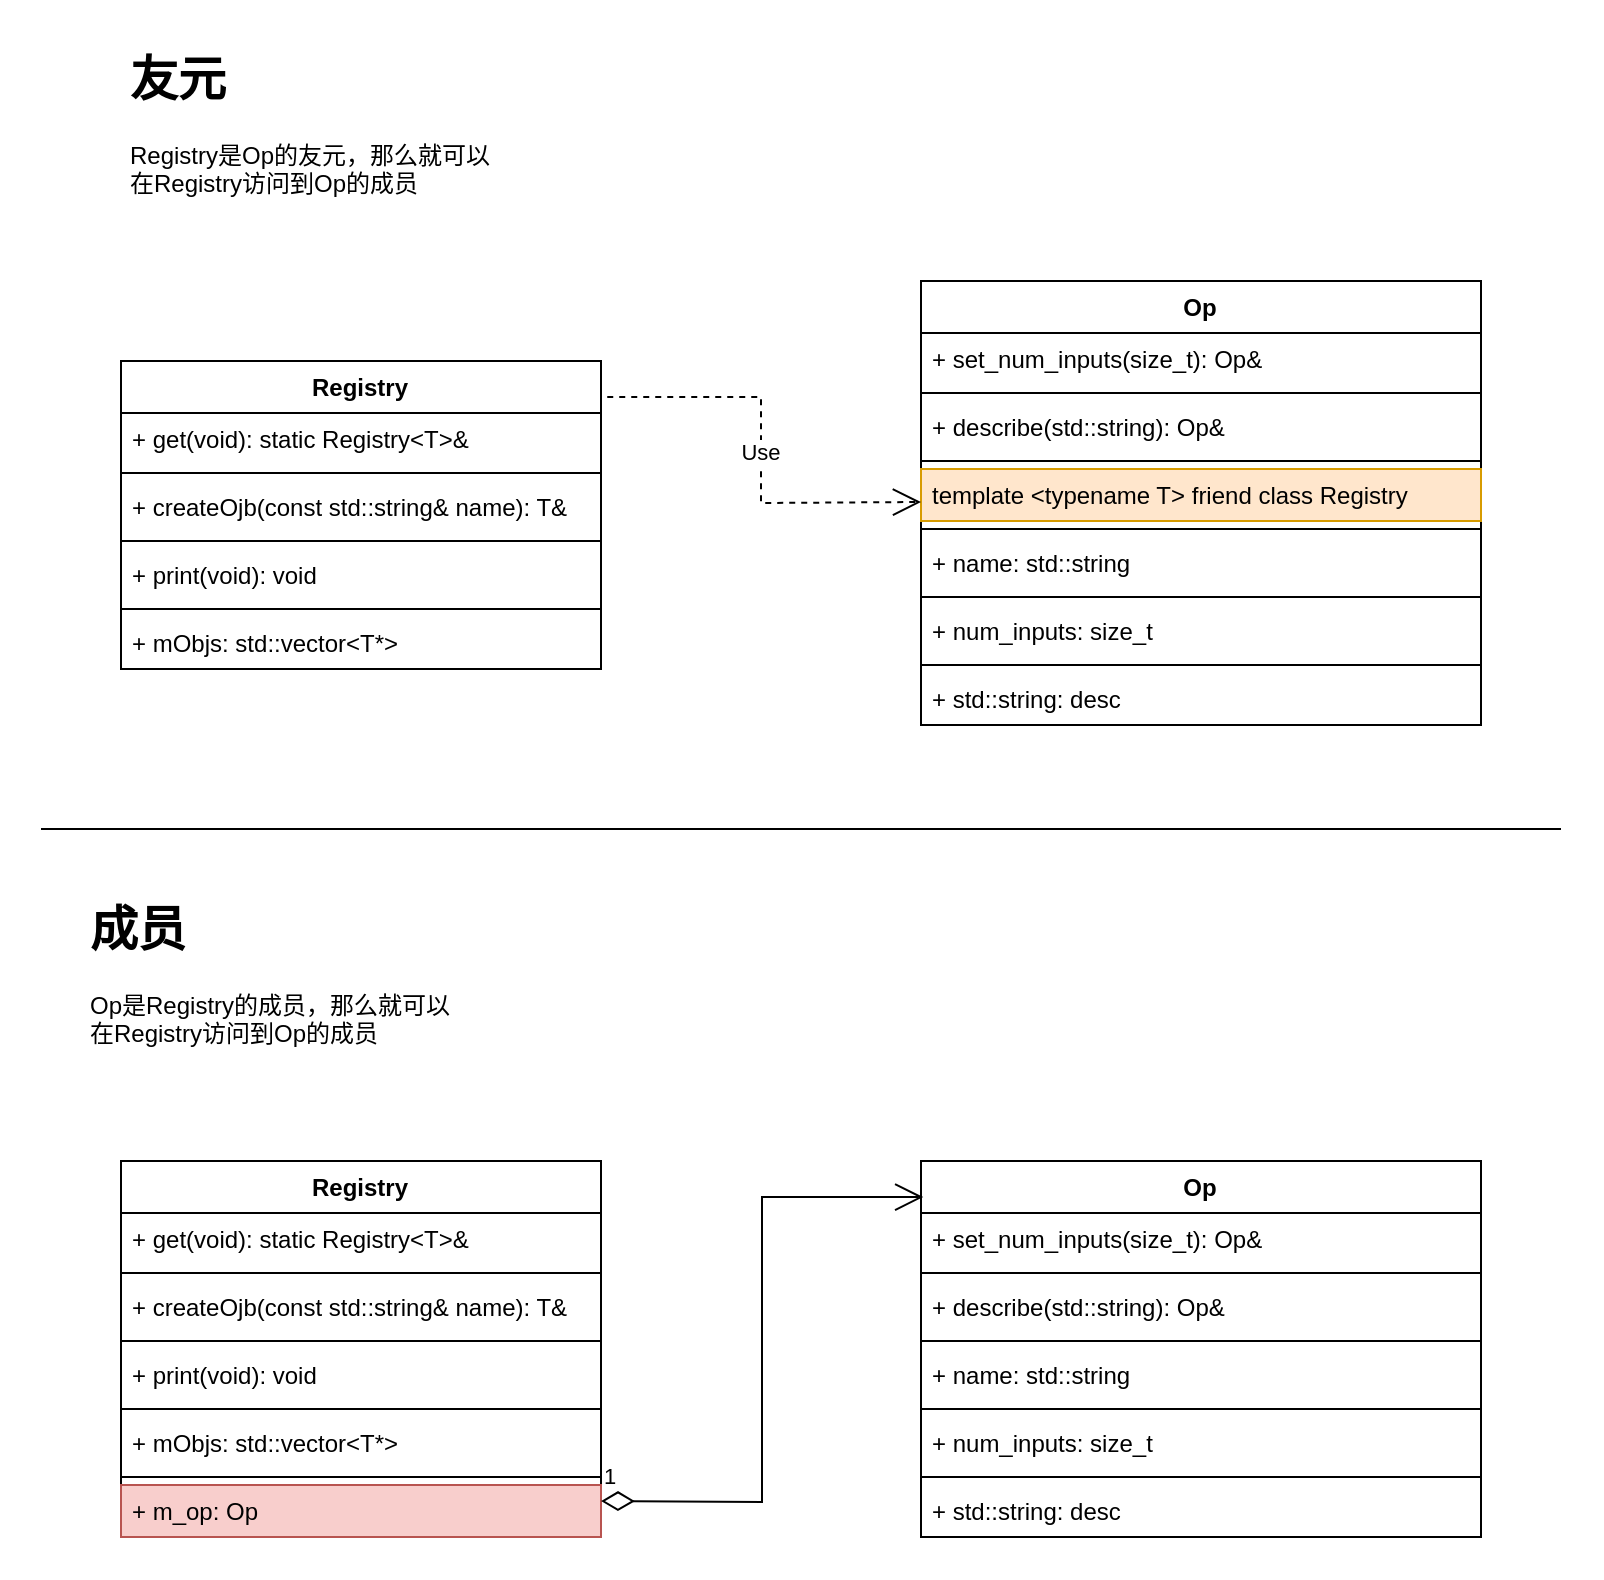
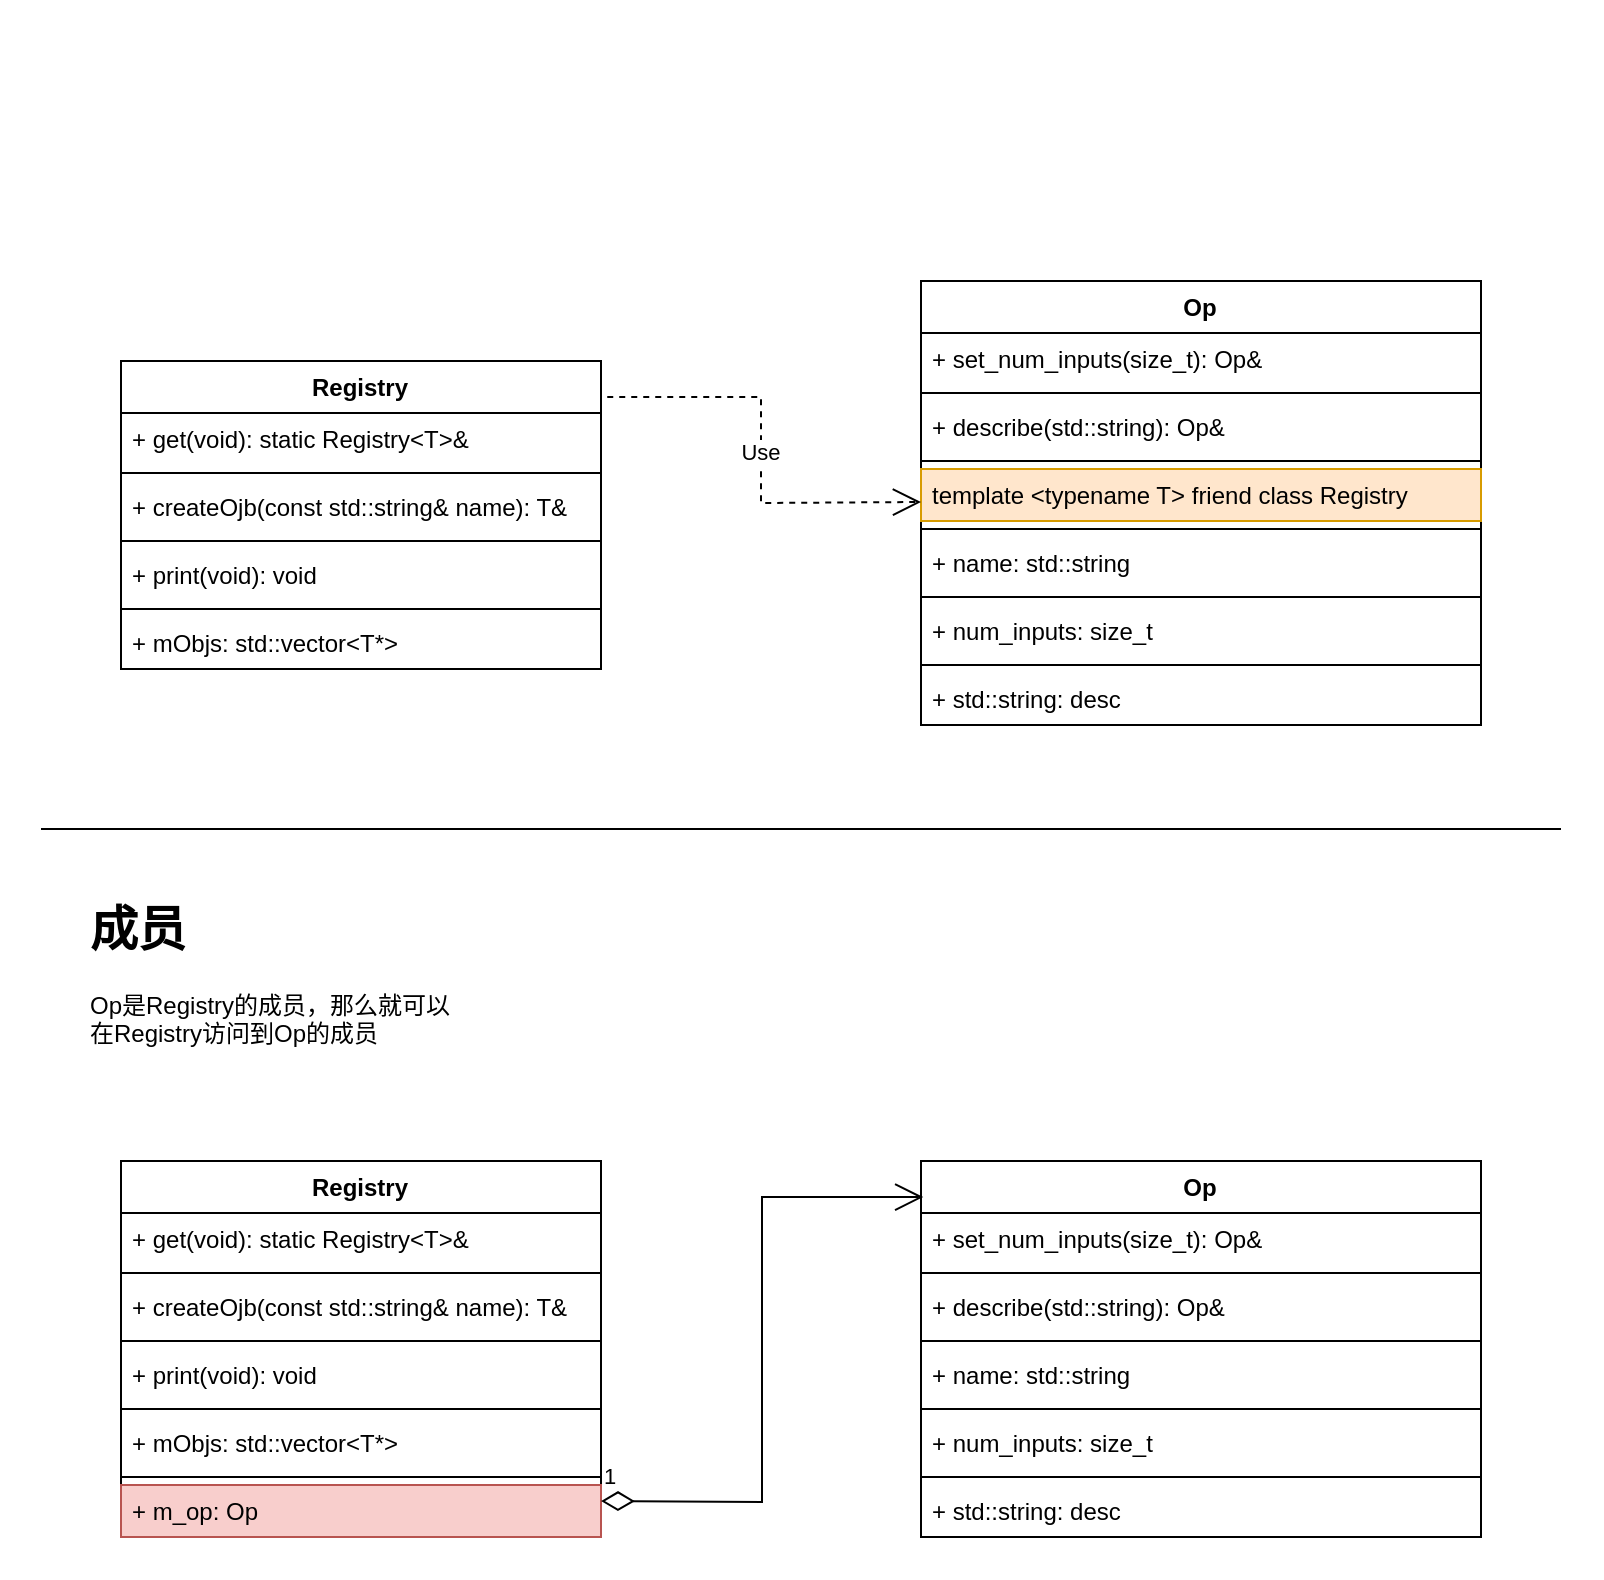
(311, 161) -> none
